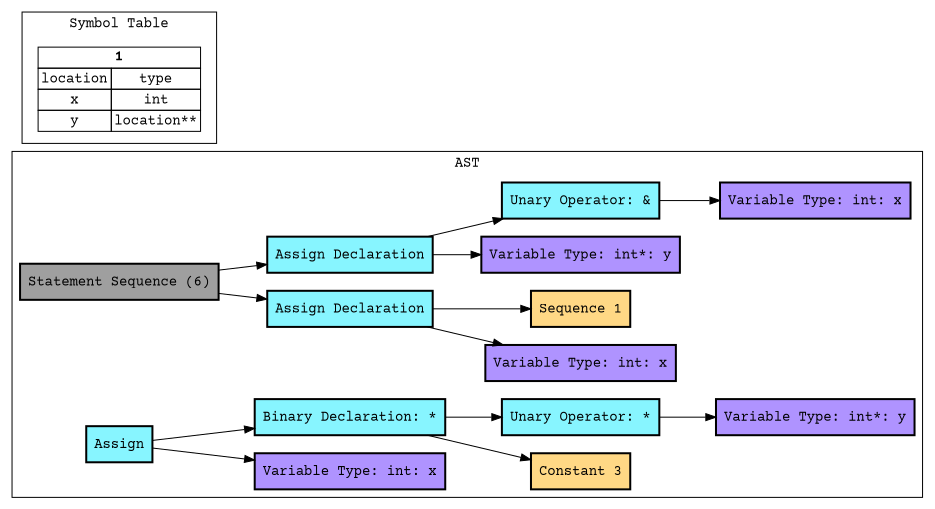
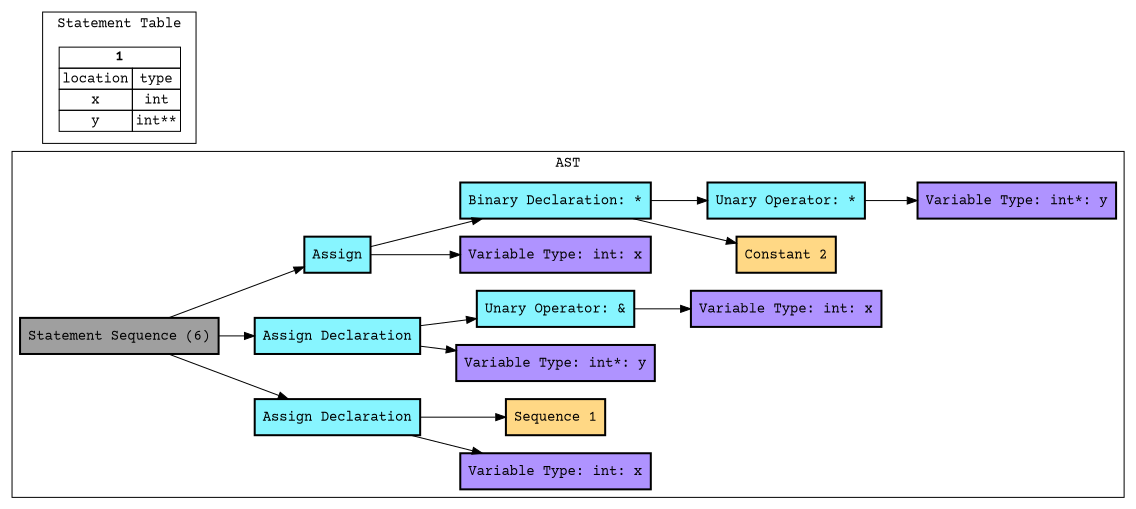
(119, 24) -> (119, 24)
(156, 120) -> (156, 120)
none -> (231, 294)
(581, 471) -> (786, 255)
